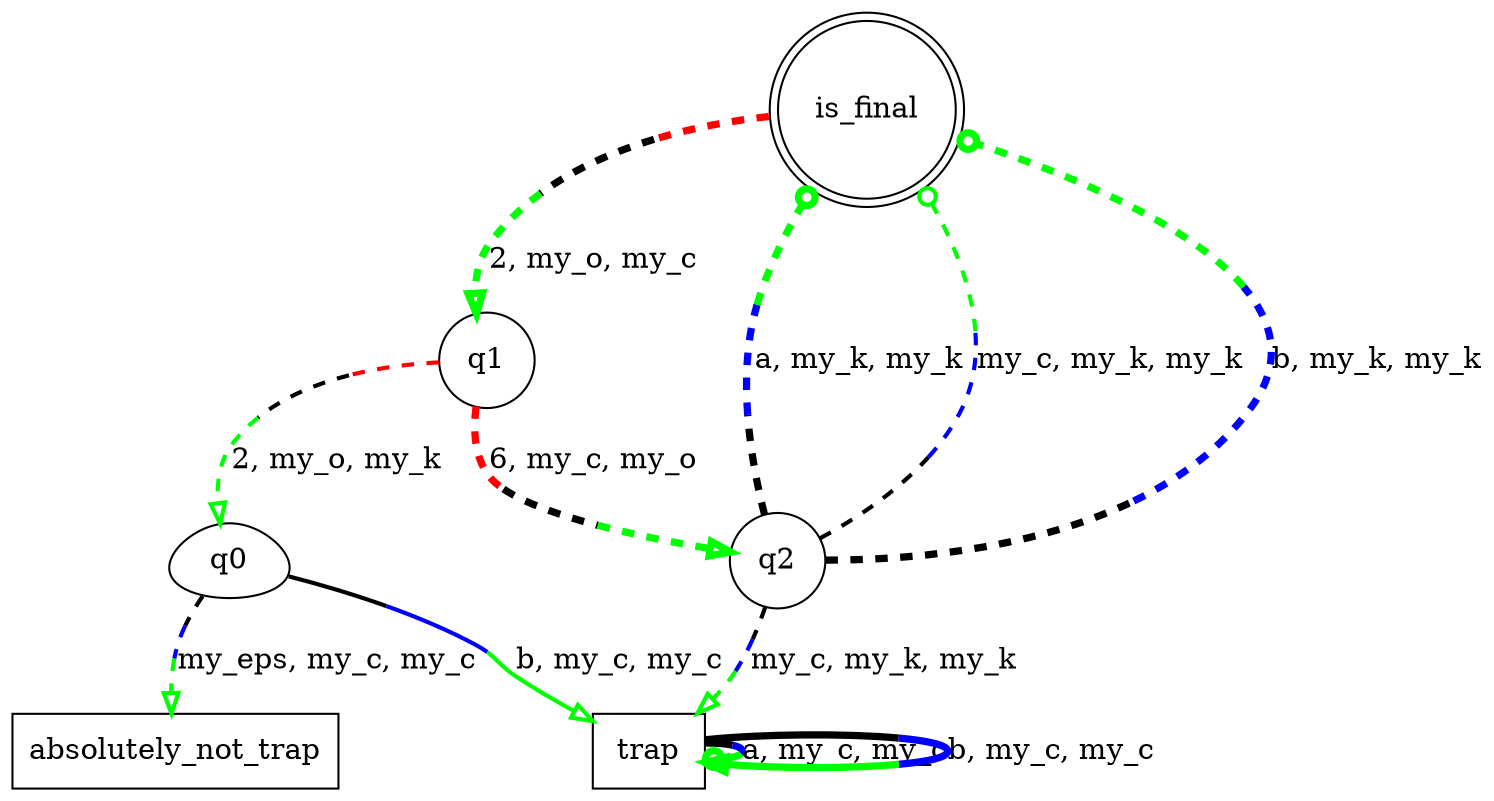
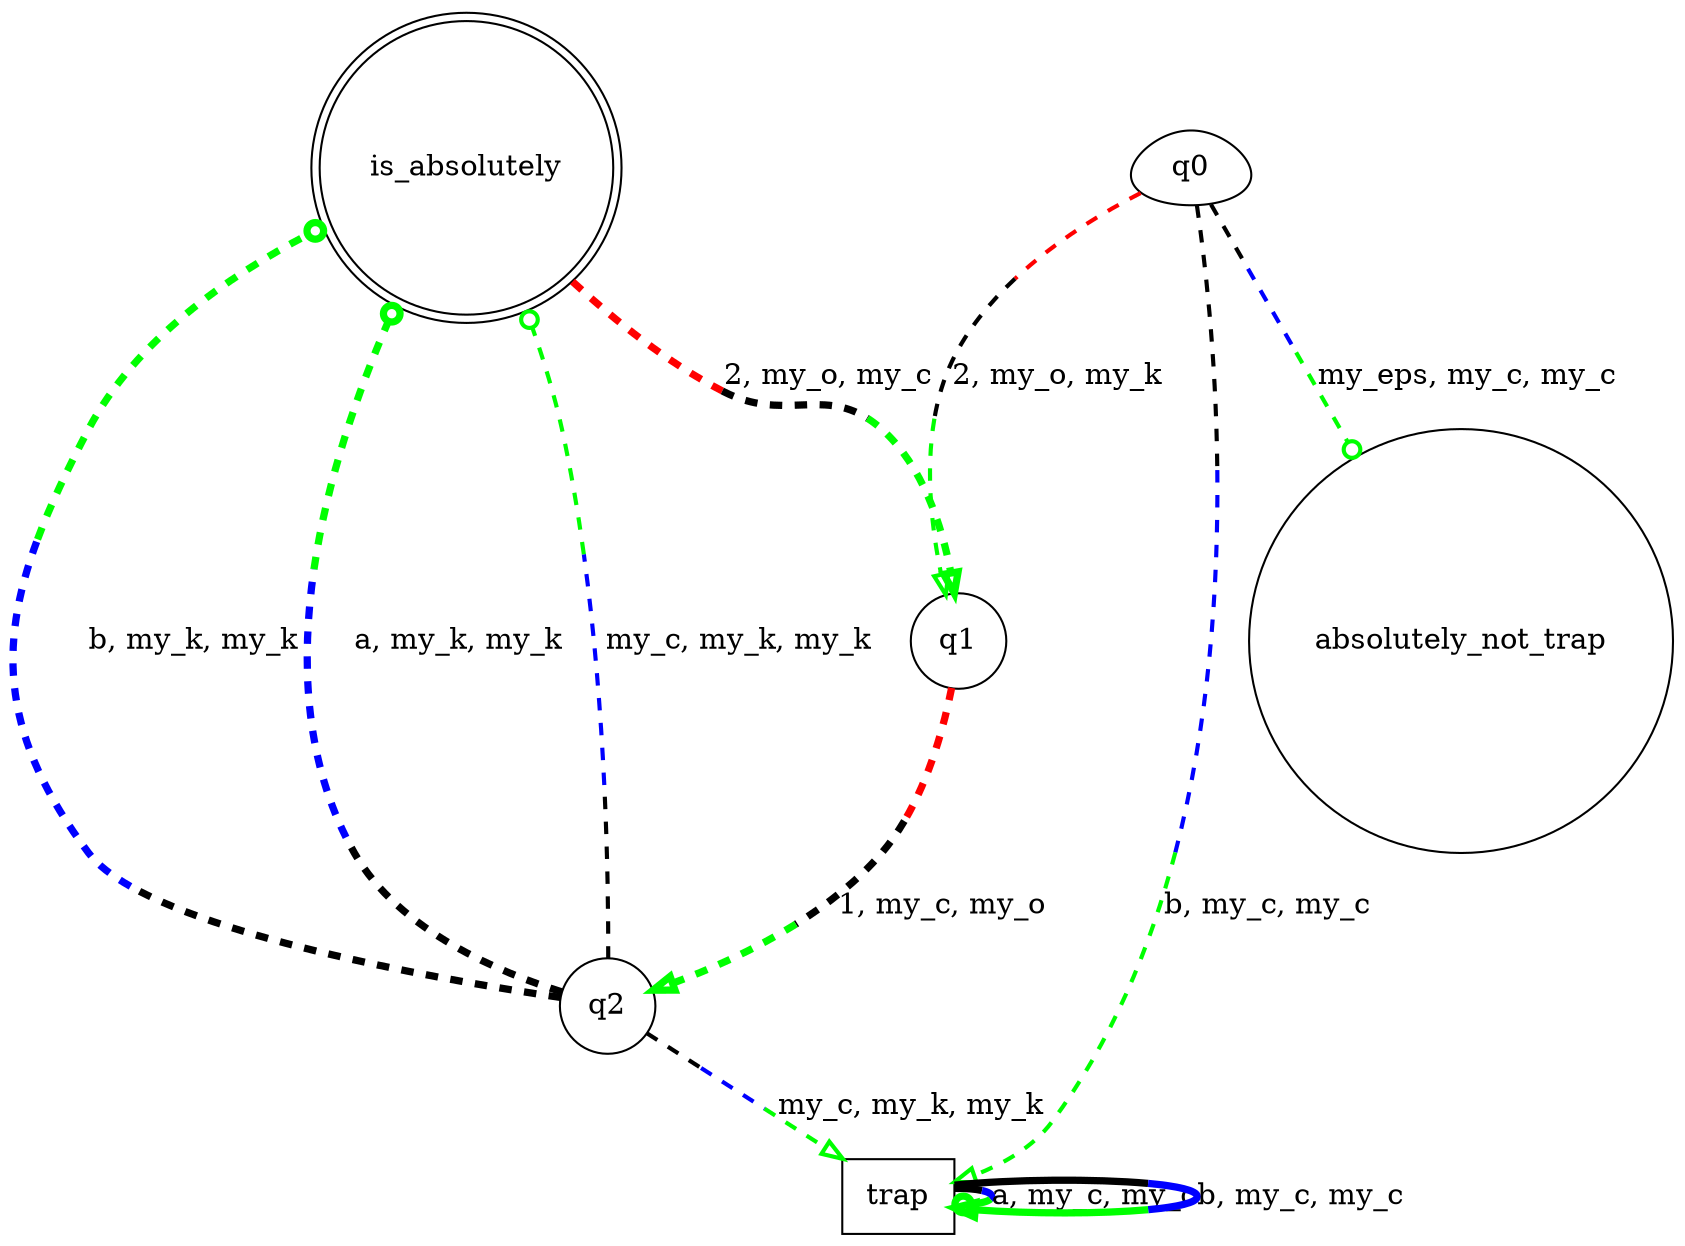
(867, 110) -> (466, 168)
(298, 394) -> (962, 344)
(593, 461) -> (942, 906)
(439, 627) -> (1200, 726)
(179, 642) -> (1279, 323)
(175, 751) -> (1461, 641)
